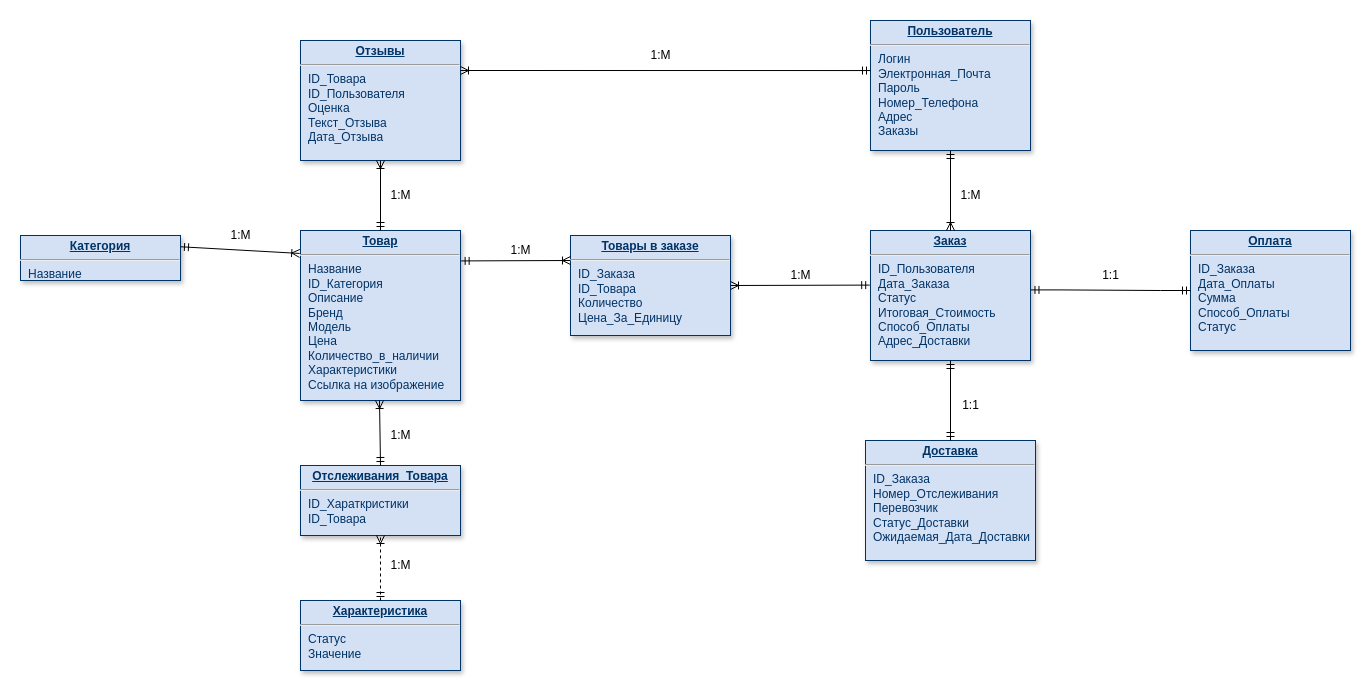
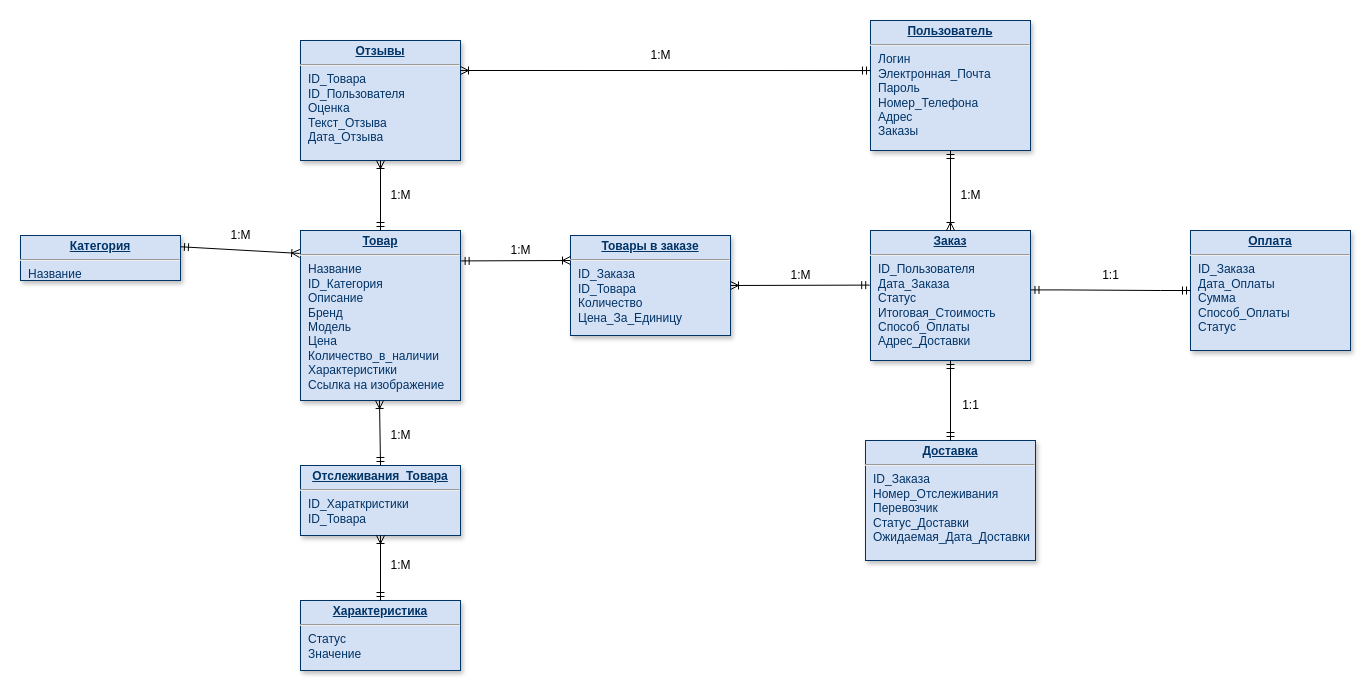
(381, 568) -> (381, 568)
